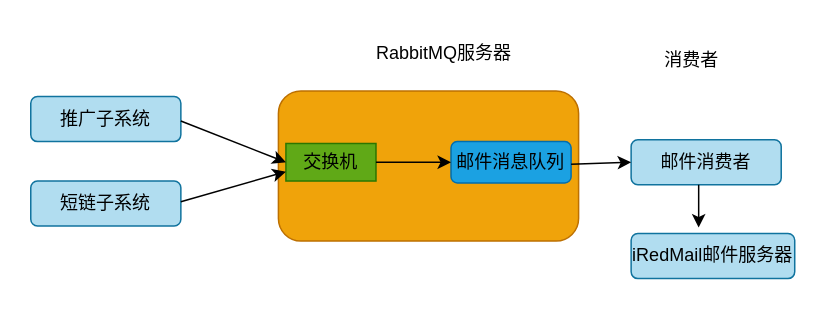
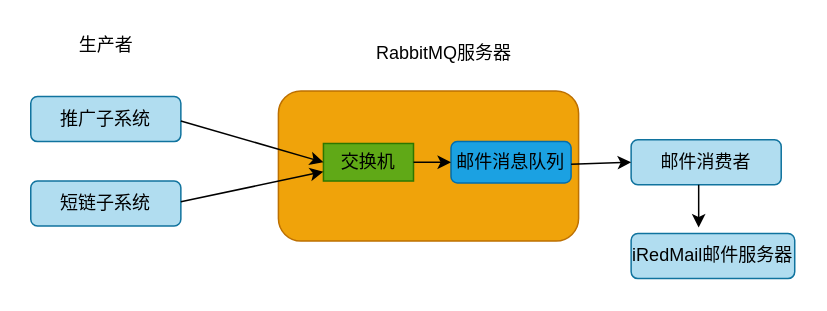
none -> (106, 46)
(691, 61) -> none
(331, 162) -> (368, 162)
